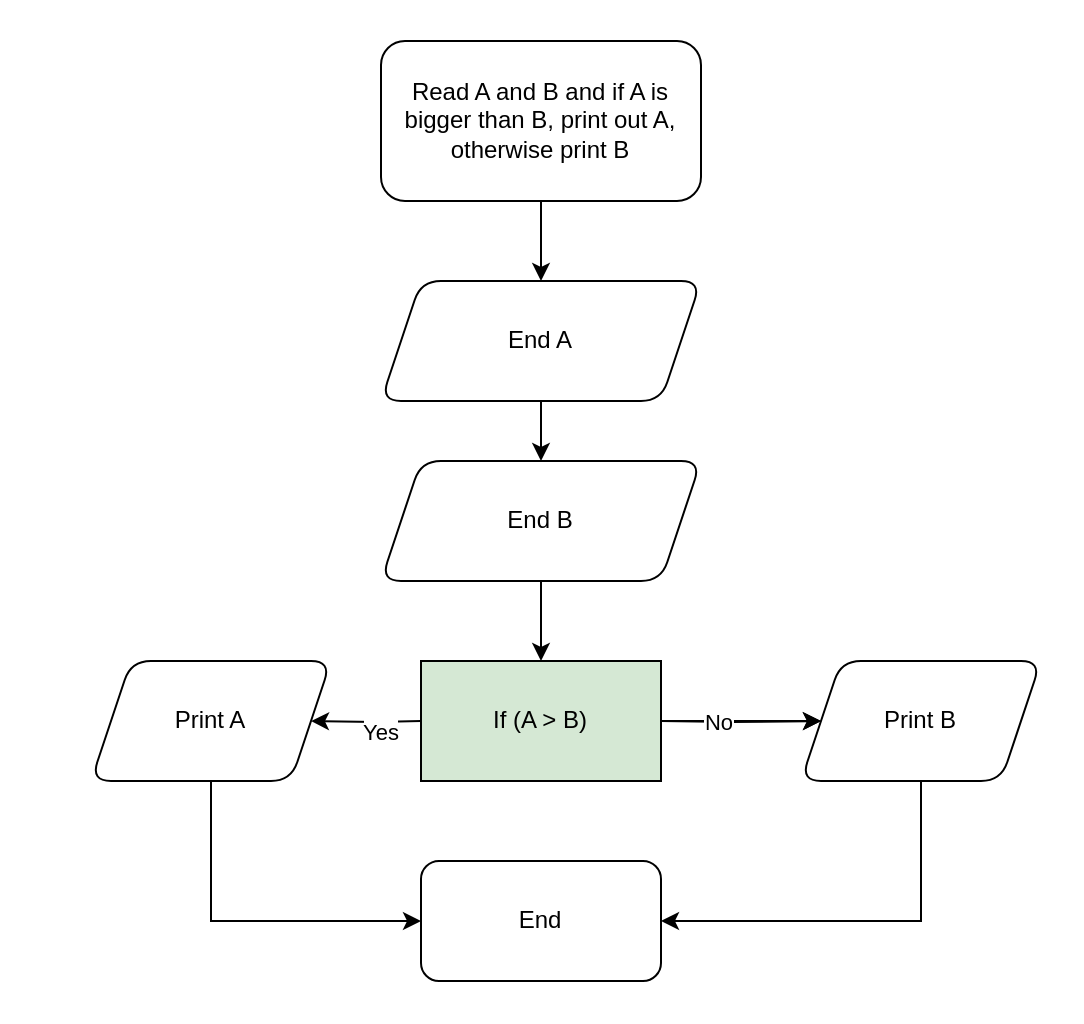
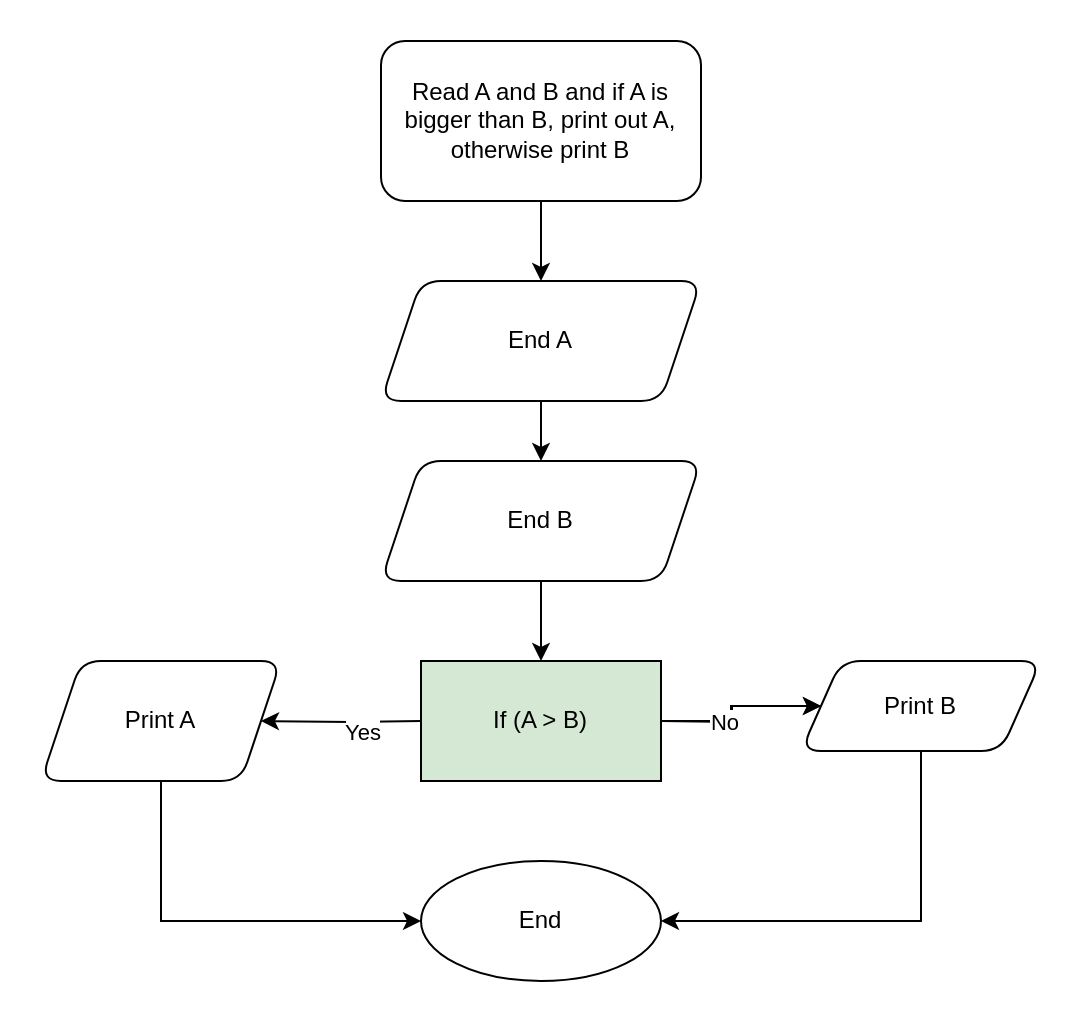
(211, 721) -> (161, 721)
(921, 721) -> (921, 706)
(541, 921) -> (541, 921)
